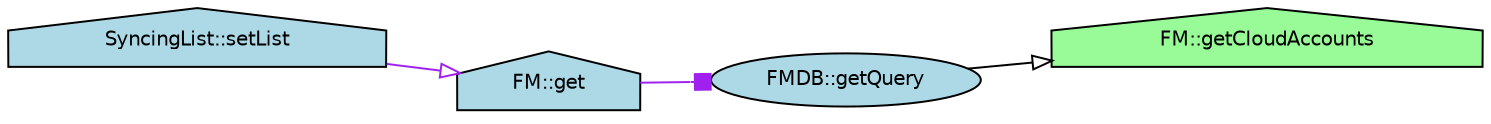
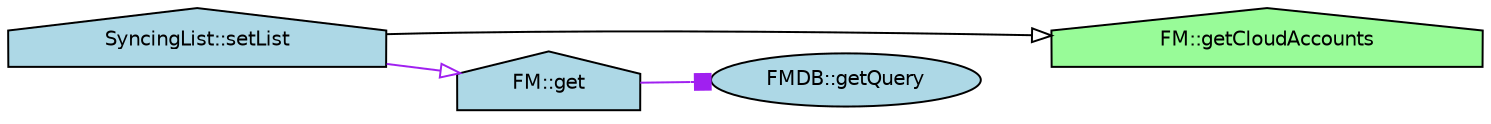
(1000, 66) -> (709, 32)
